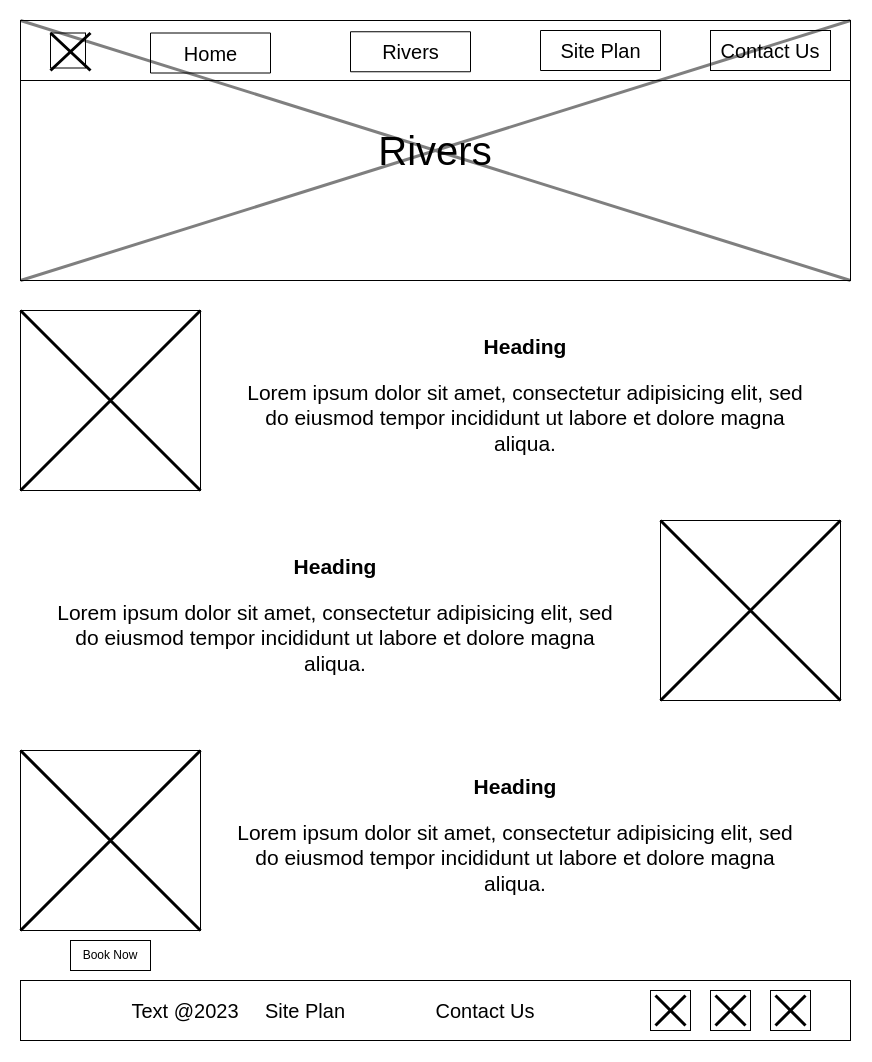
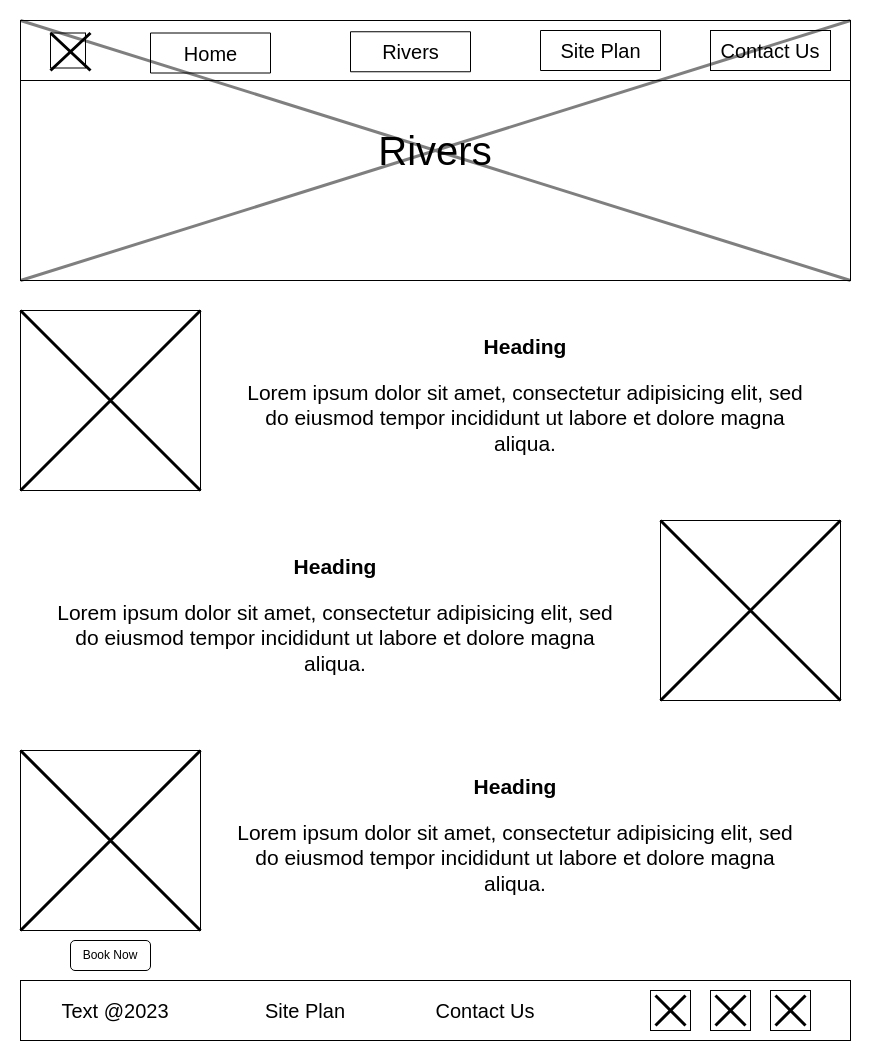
(111, 956) -> (111, 956)
(186, 1011) -> (116, 1011)
